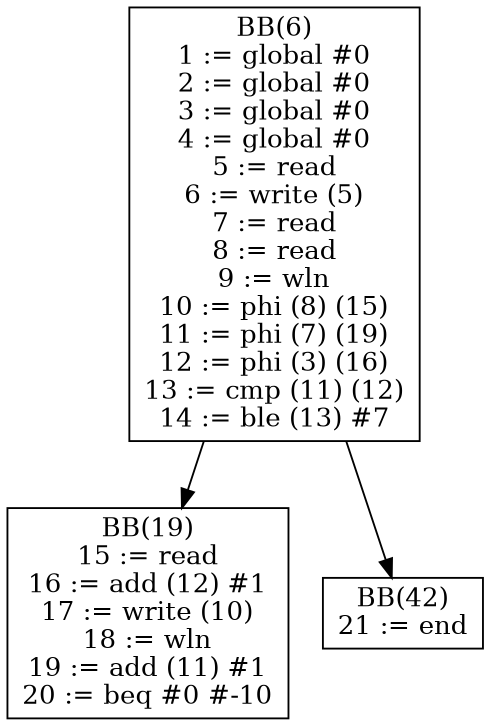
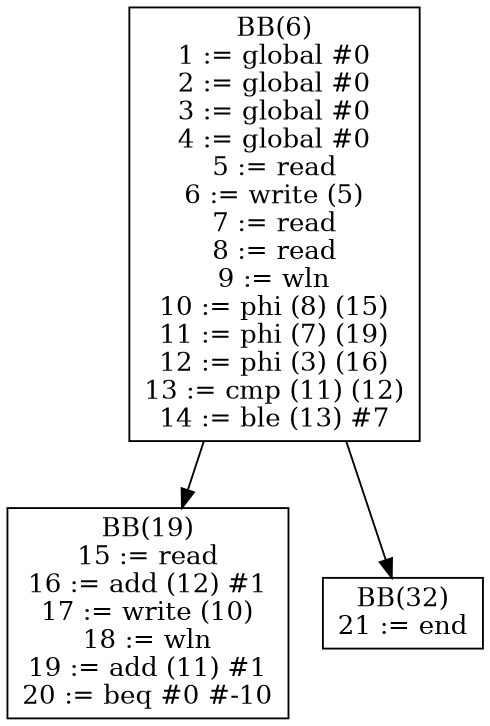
(403, 613) -> (403, 613)
